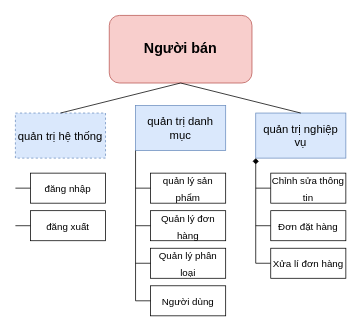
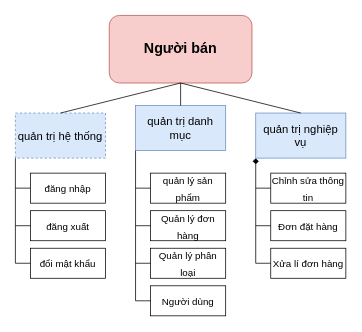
none -> (180, 95)
none -> (15, 218)
none -> (68, 263)
